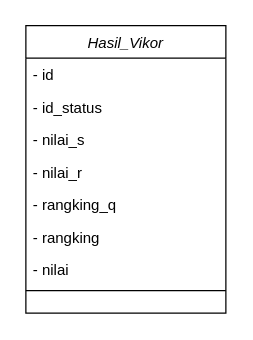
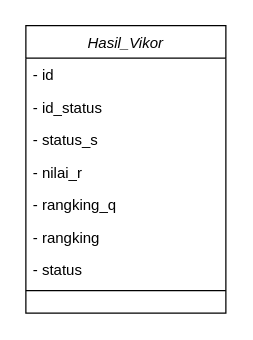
(63, 140) -> (73, 140)
(54, 270) -> (64, 270)
